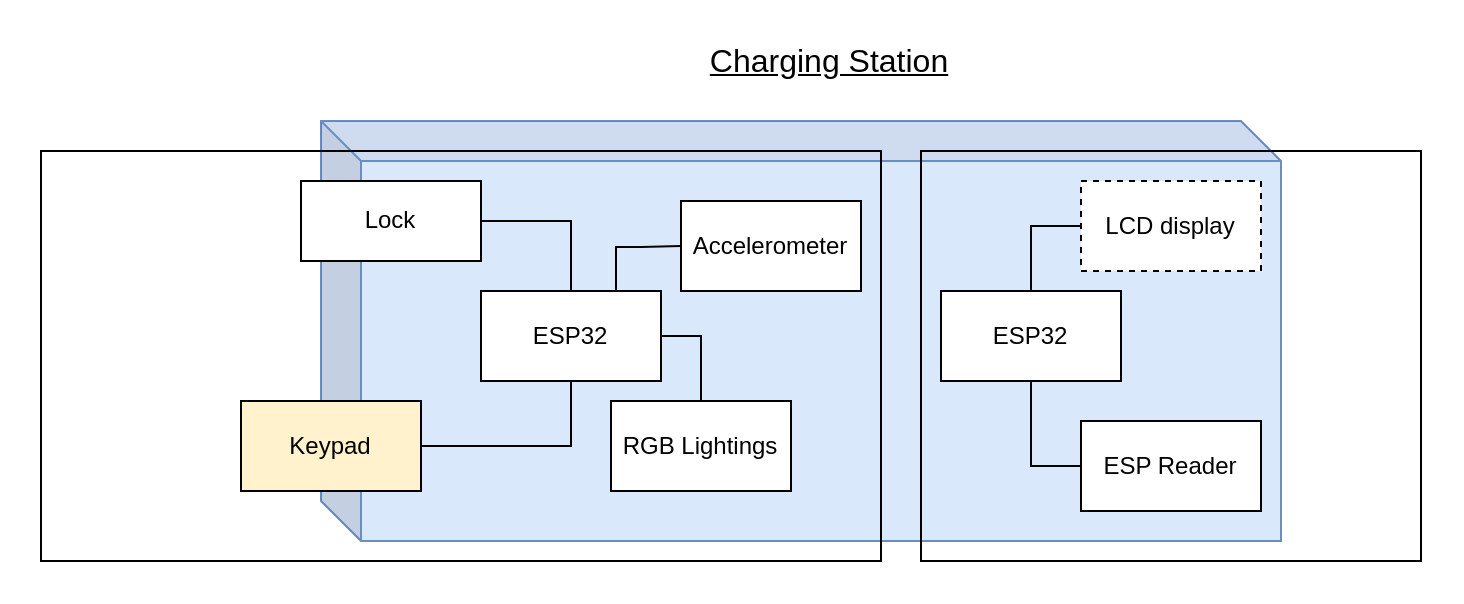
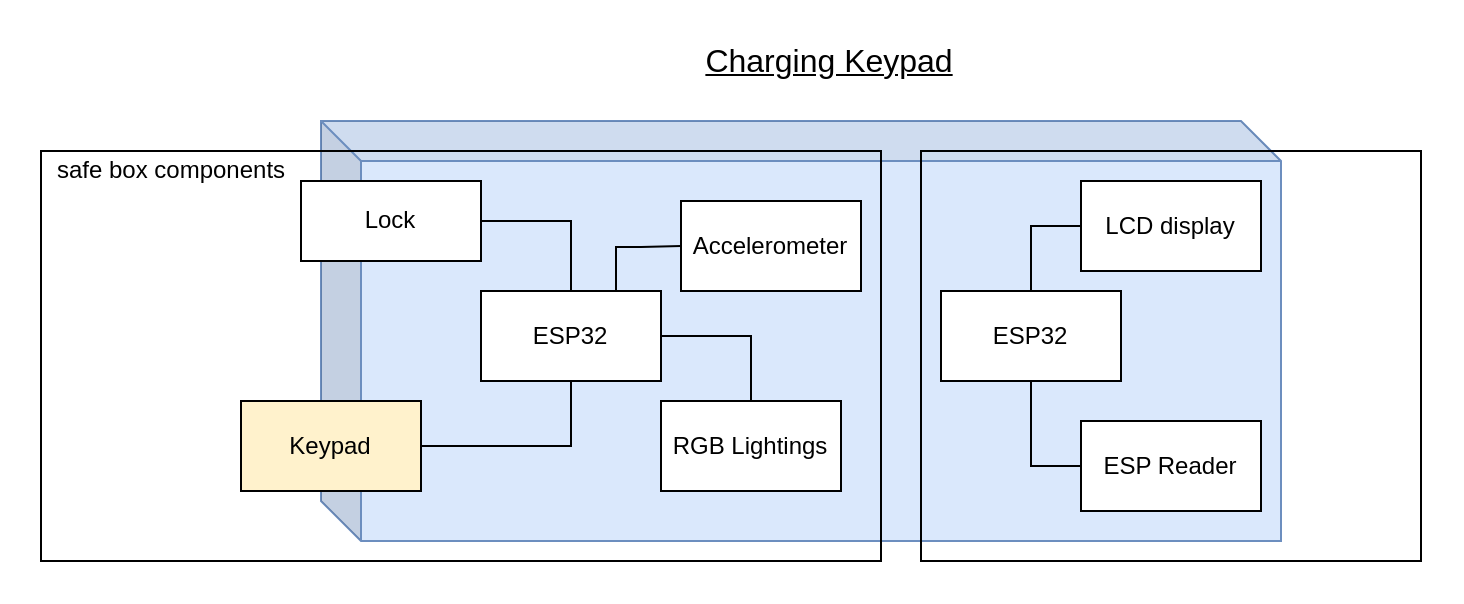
(830, 61) -> (830, 61)
none -> (171, 171)
(1171, 226) -> (1171, 226)
(701, 446) -> (751, 446)
